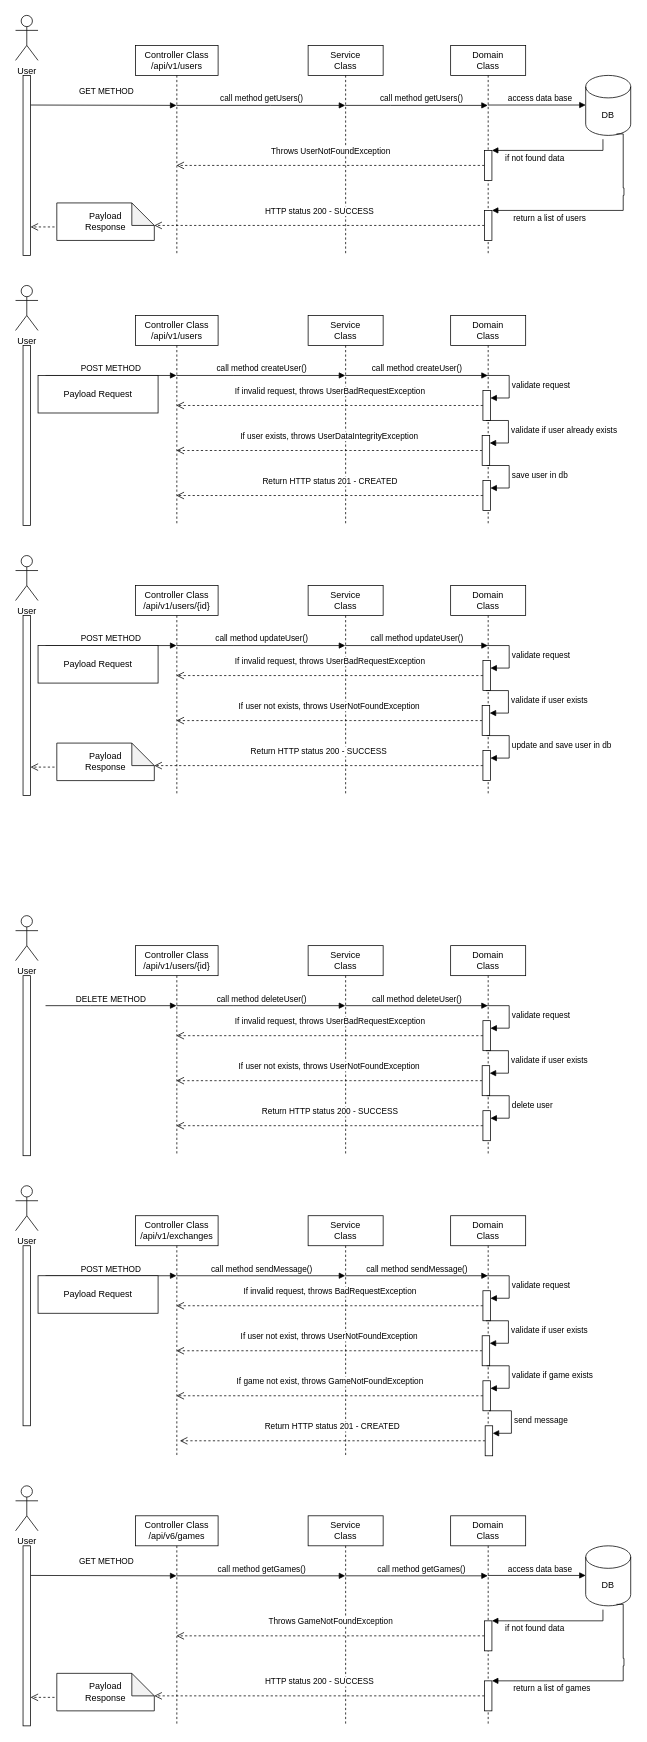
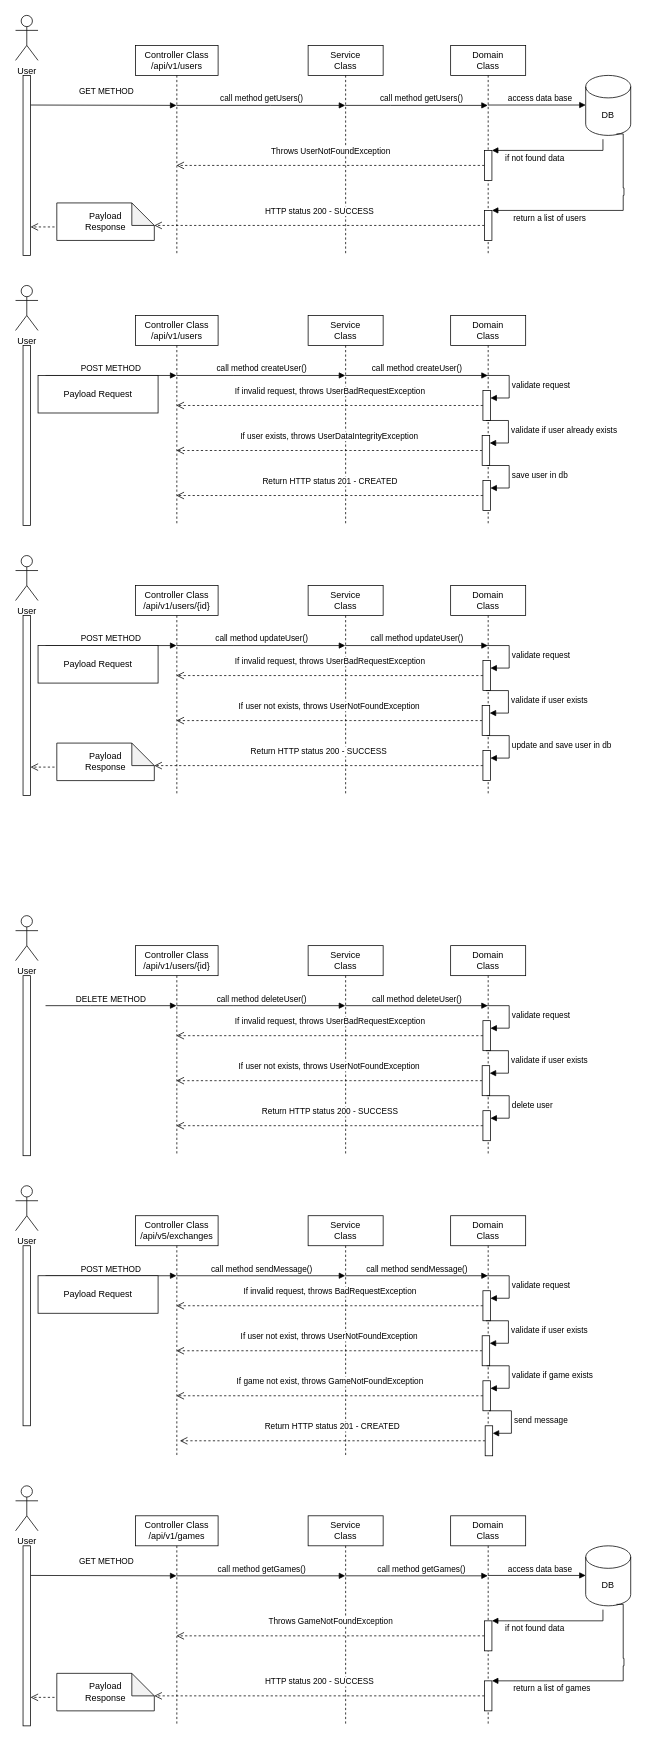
(177, 1230) -> (177, 1230)
(177, 1530) -> (177, 1530)
